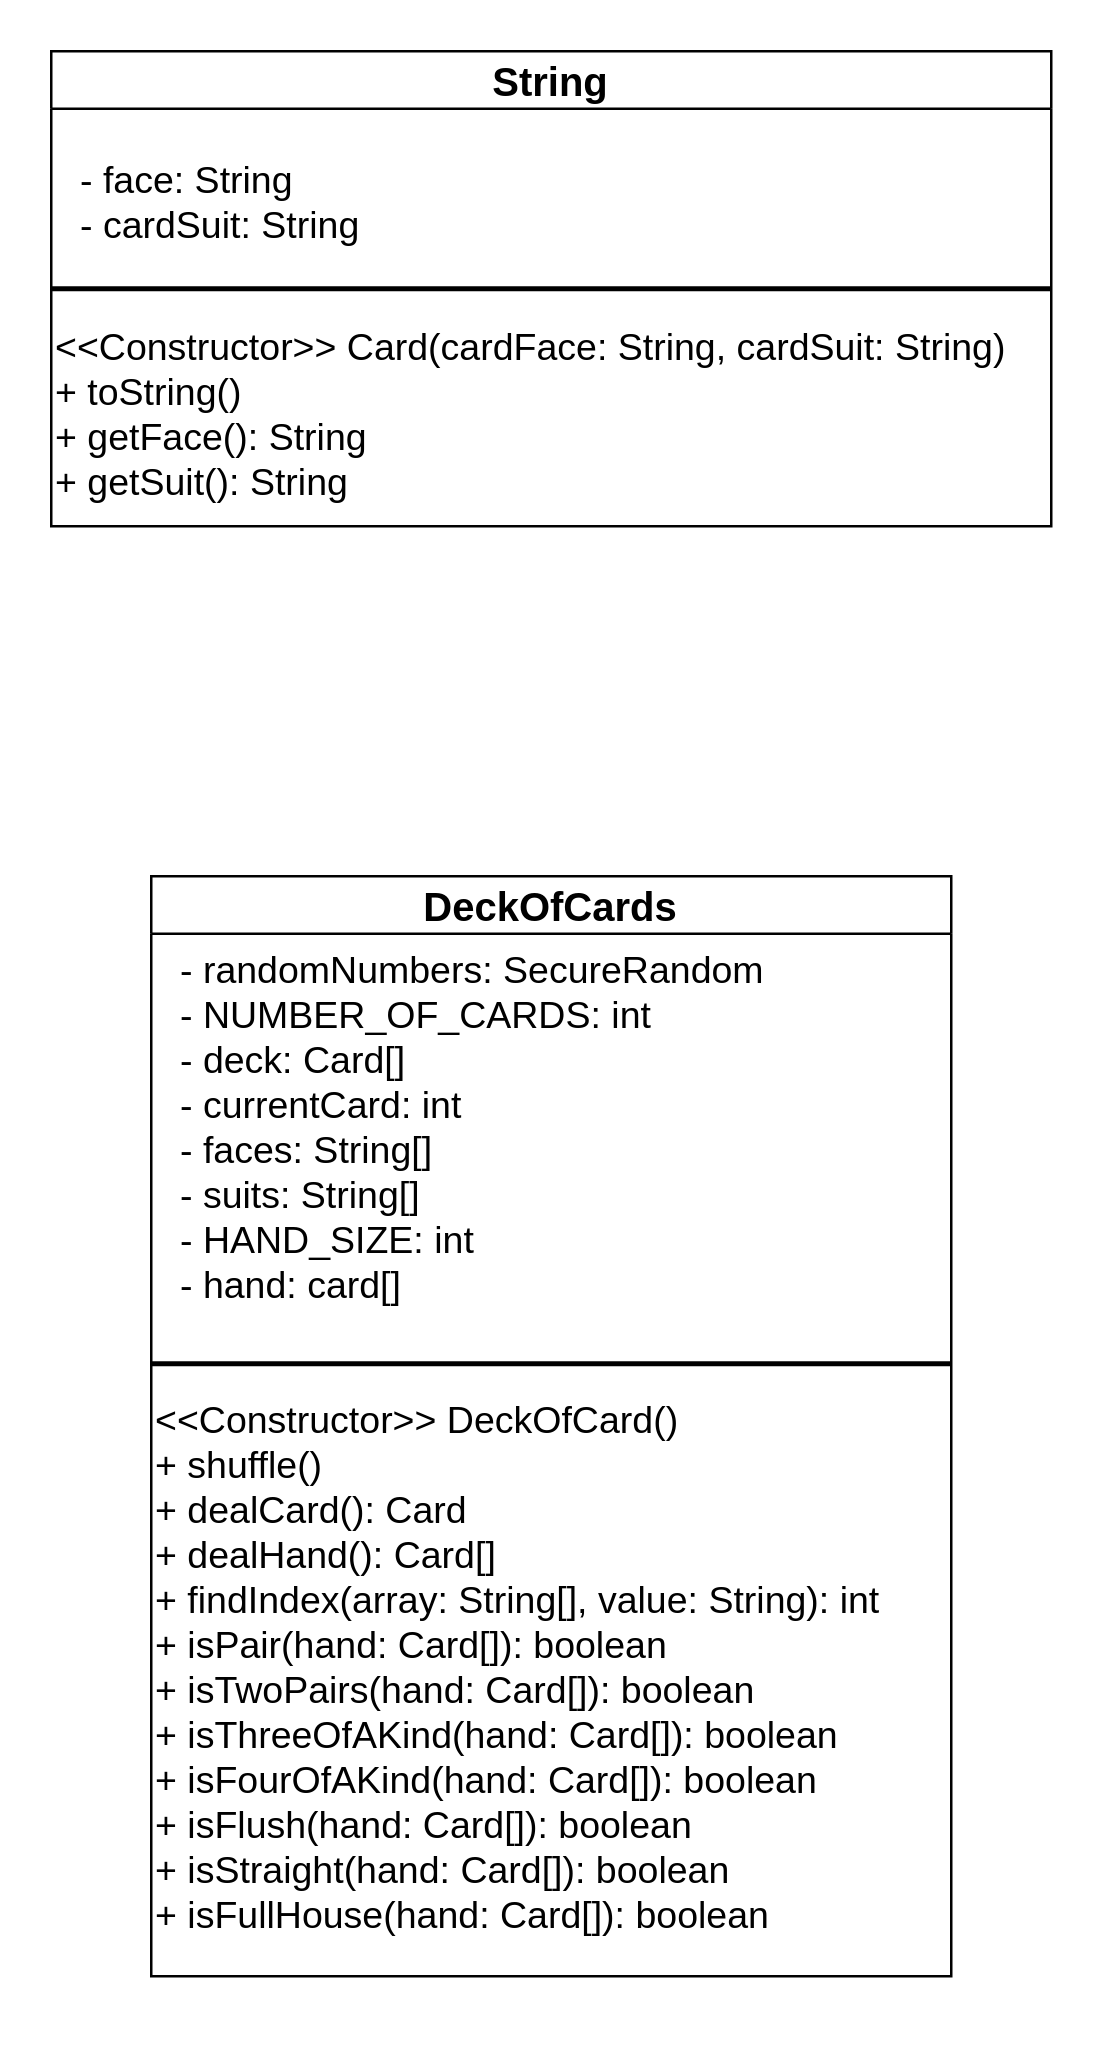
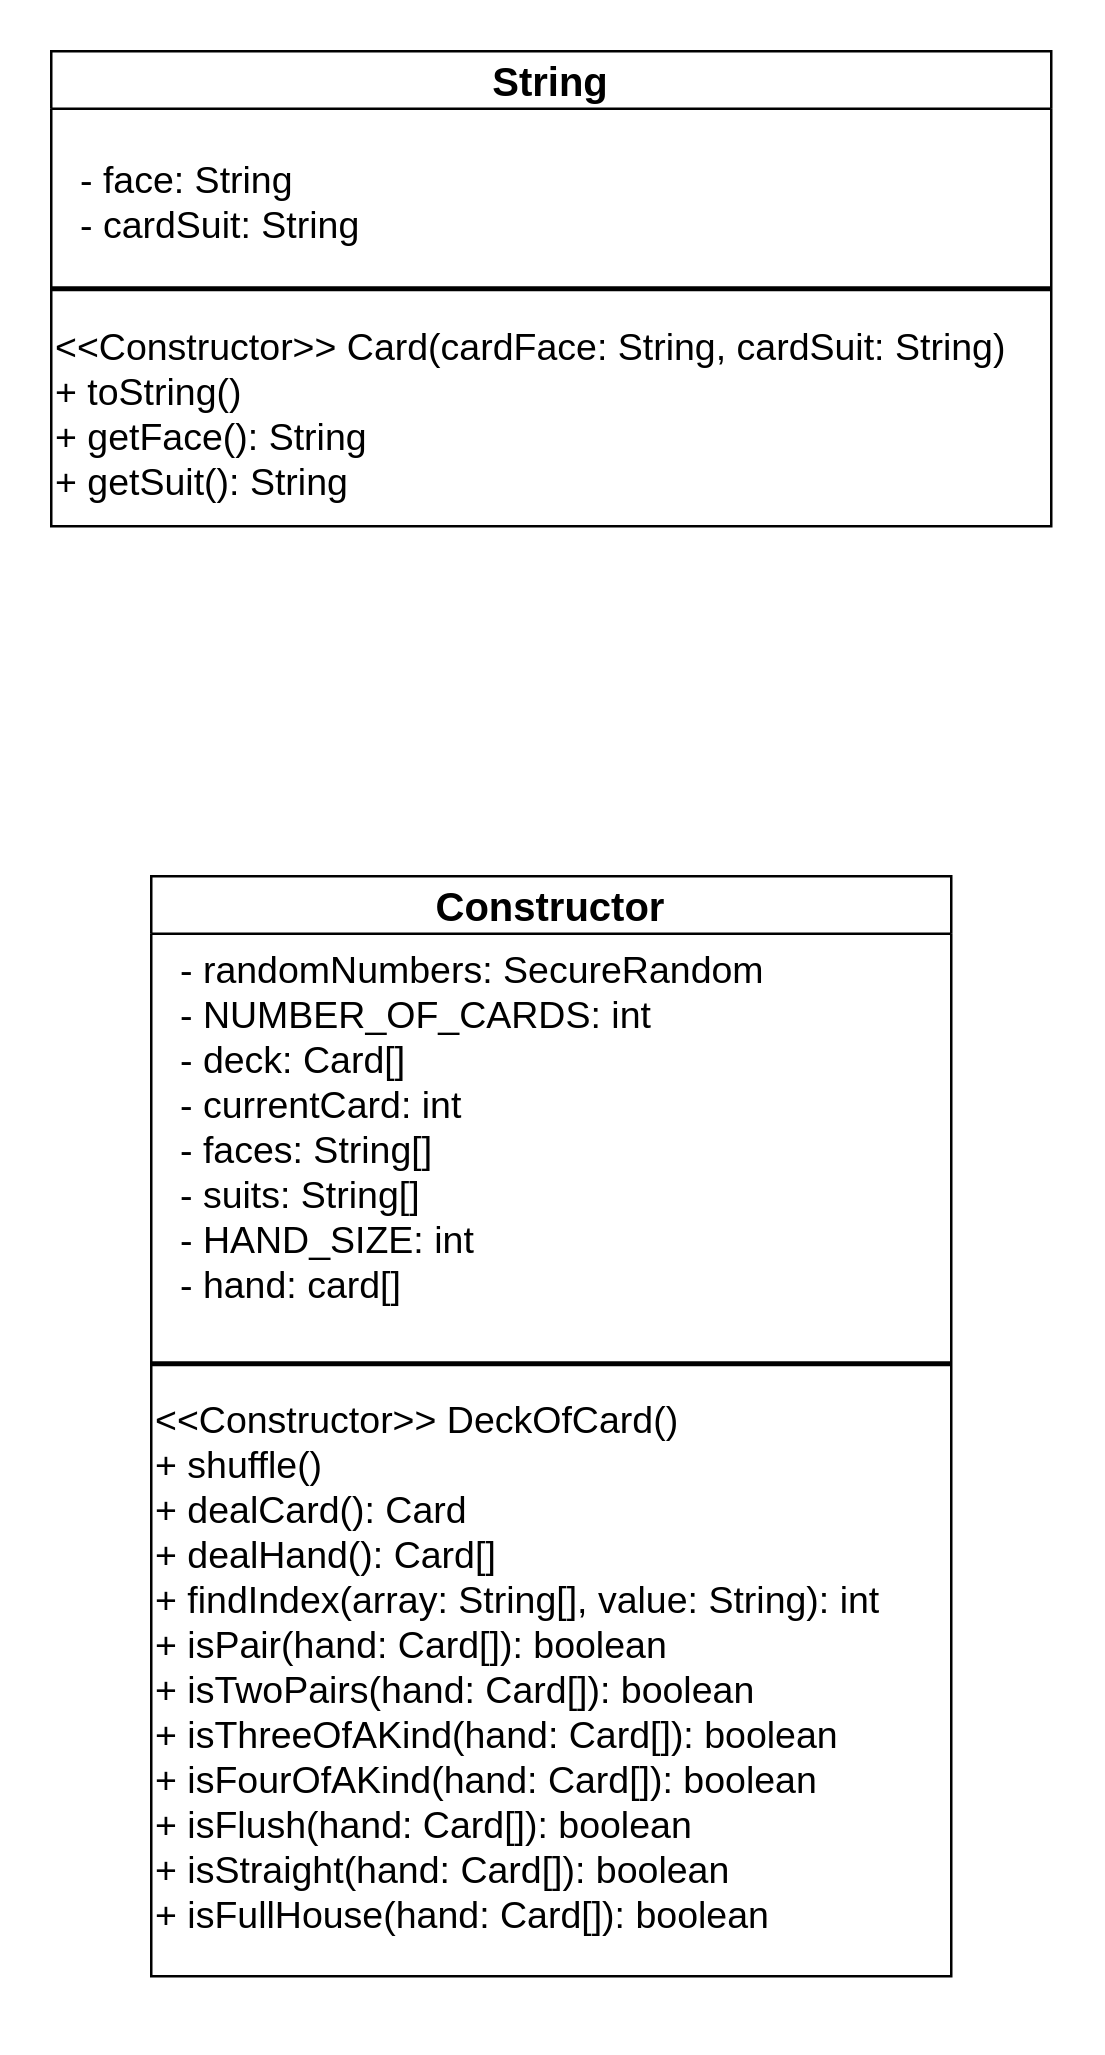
(550, 908) -> (550, 908)
